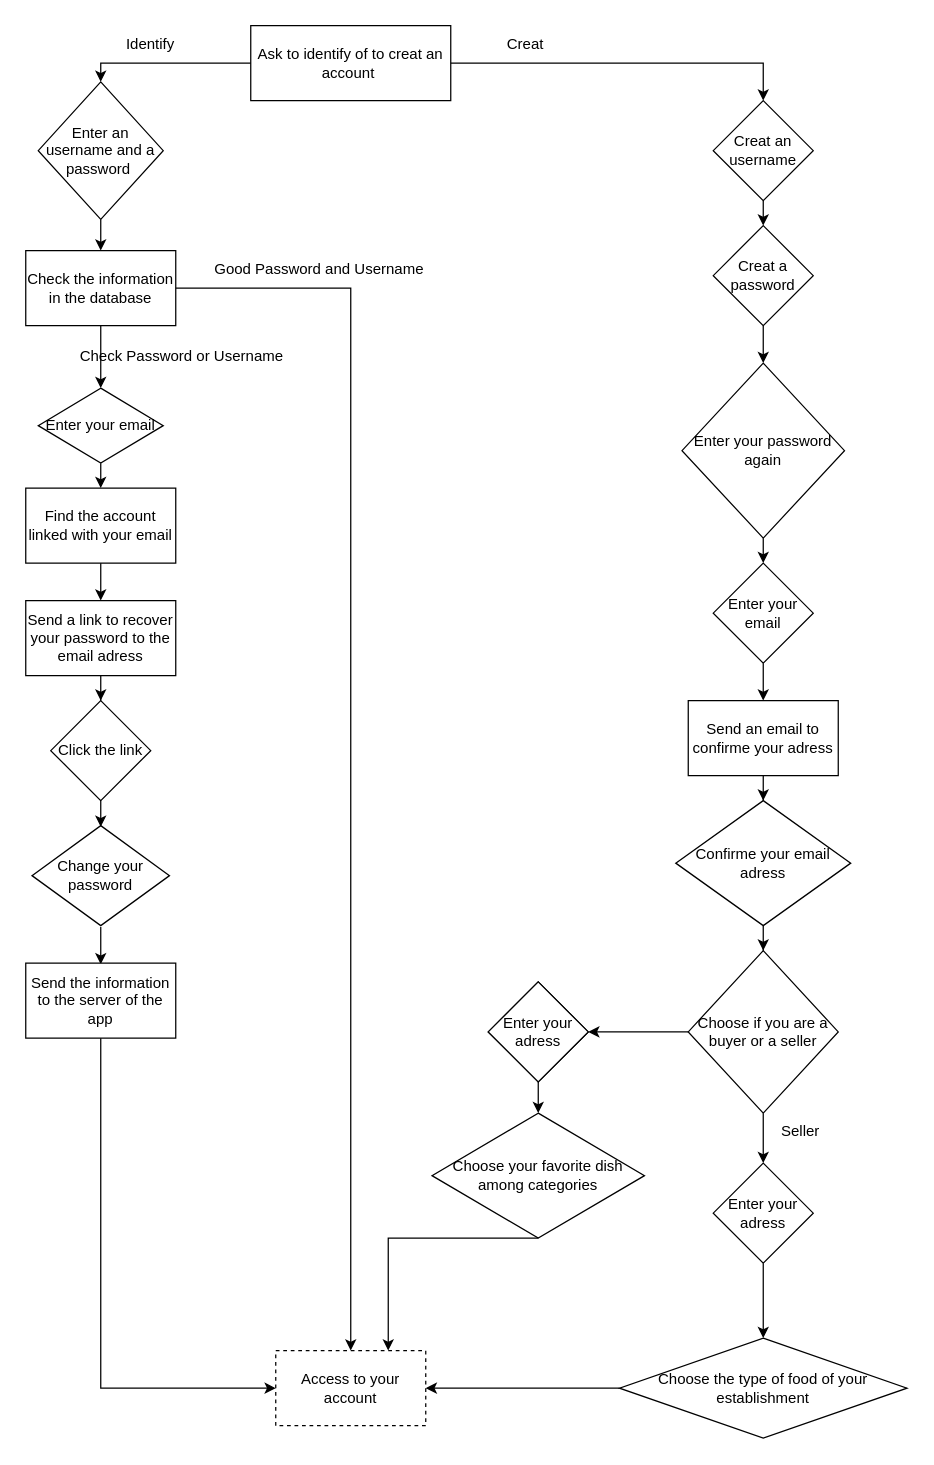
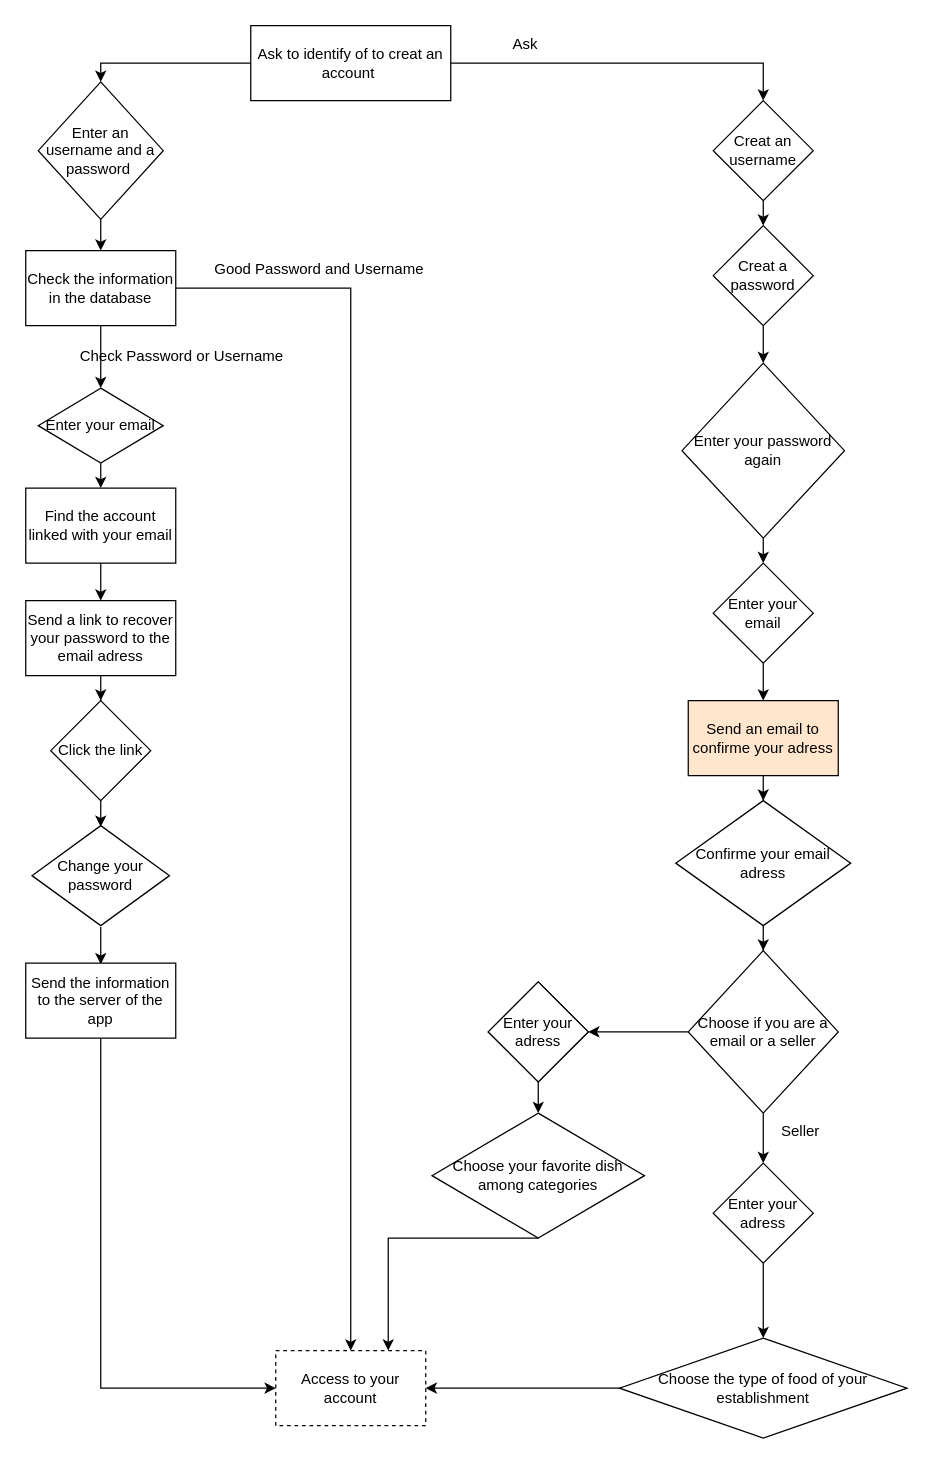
(151, 44) -> none
(526, 44) -> (526, 44)
(763, 738) -> (763, 738)
(763, 1032) -> (763, 1032)
